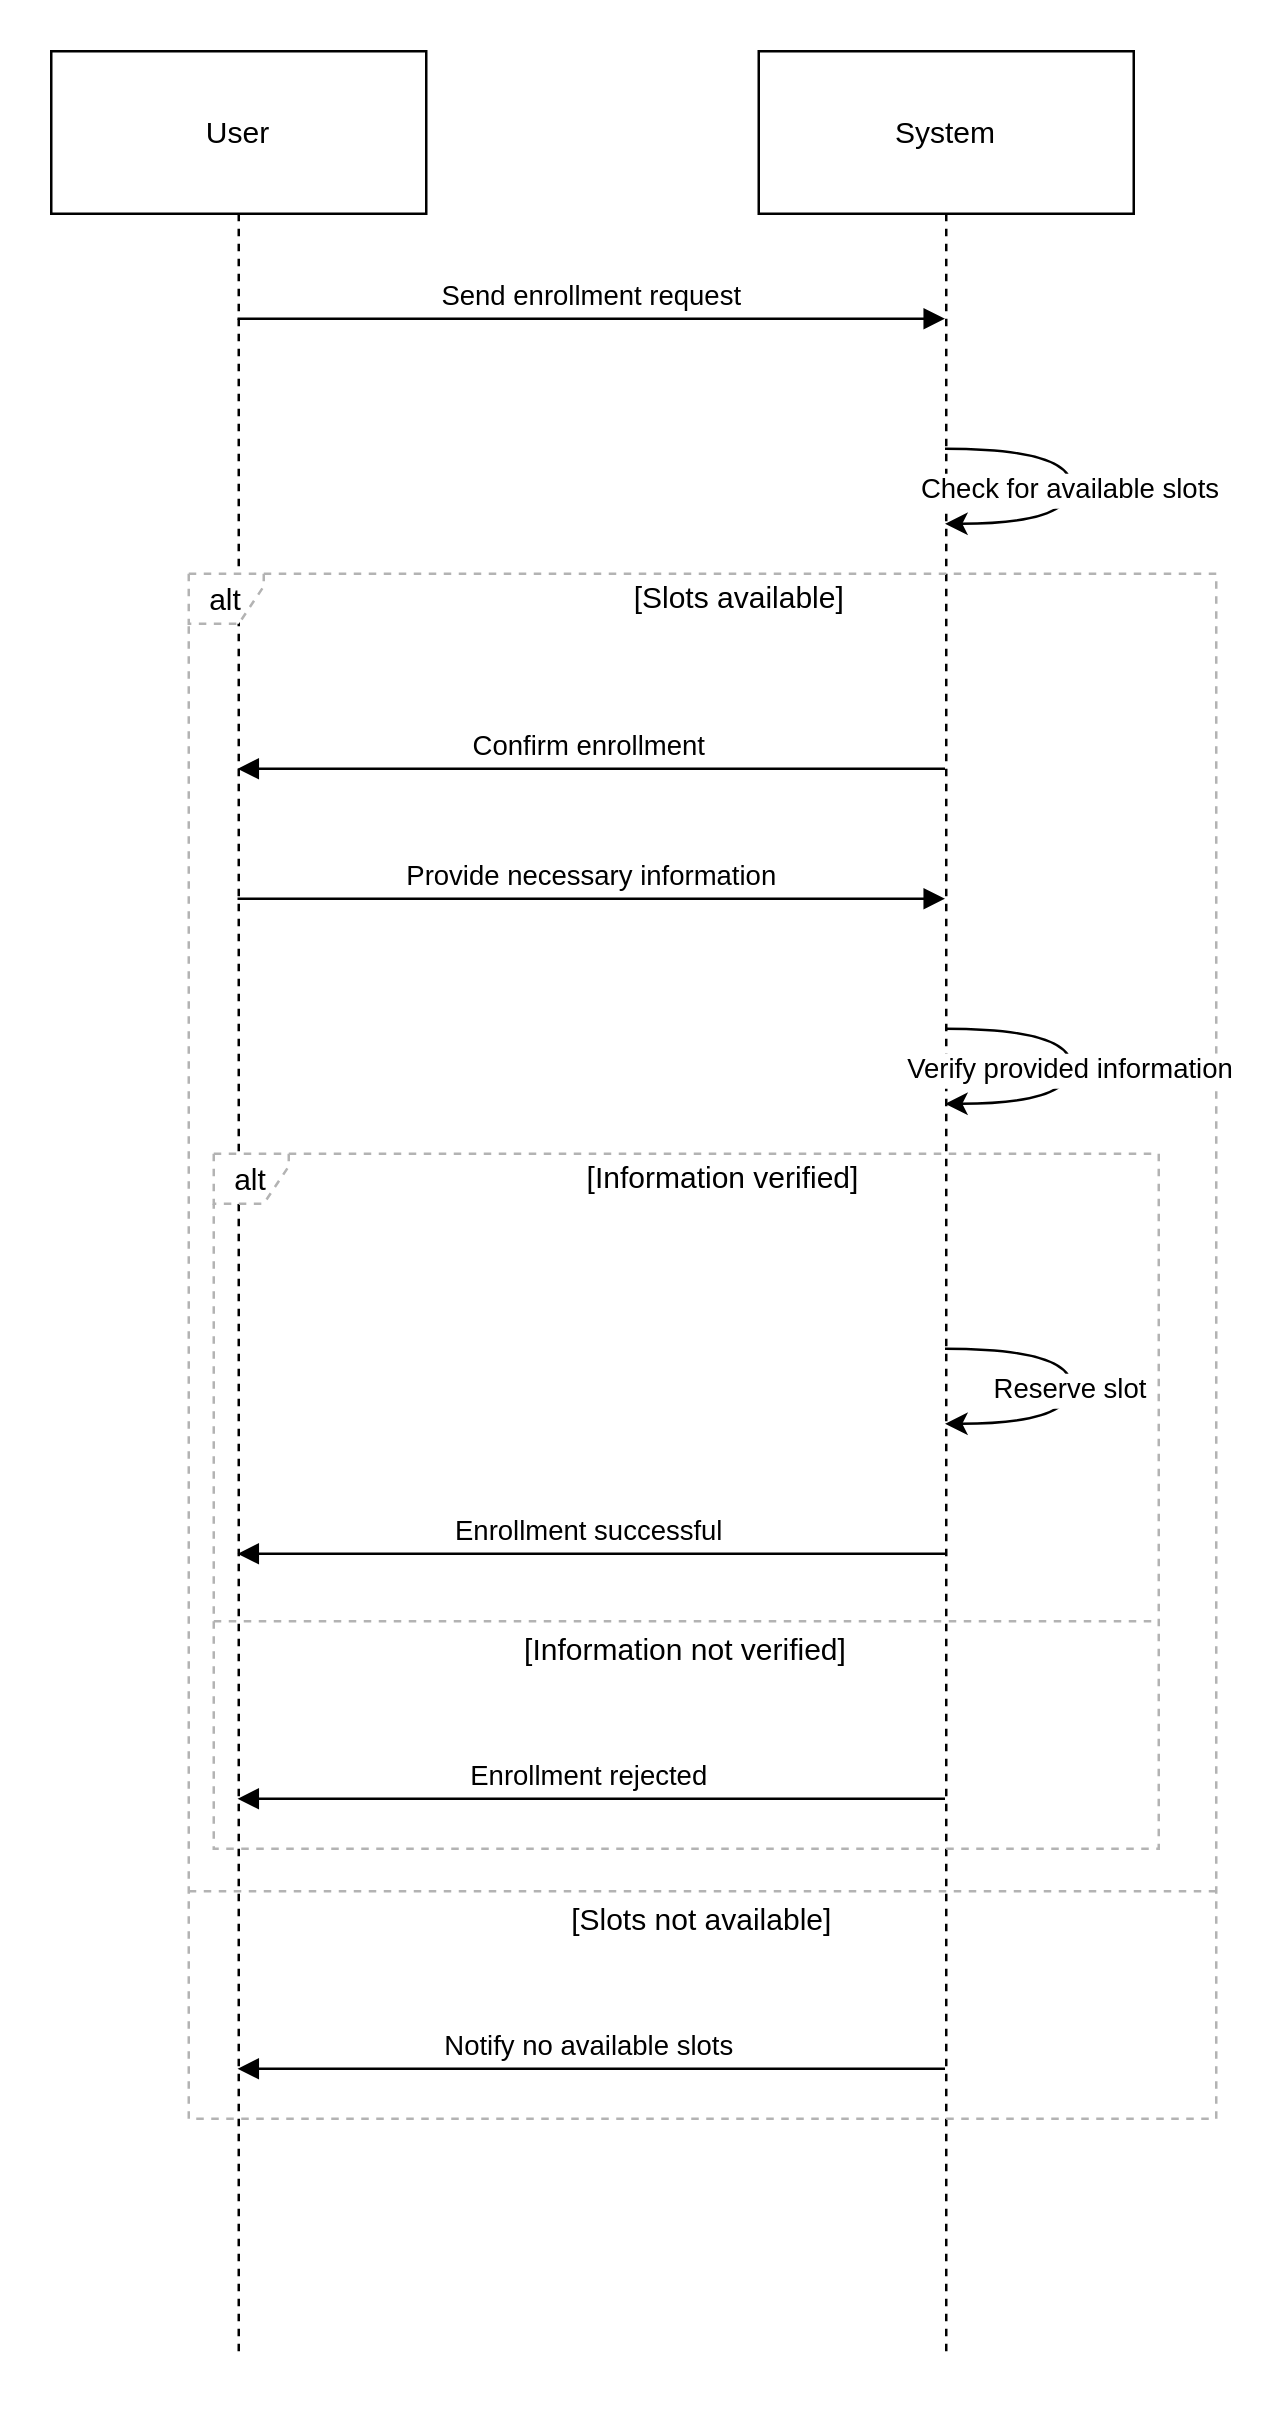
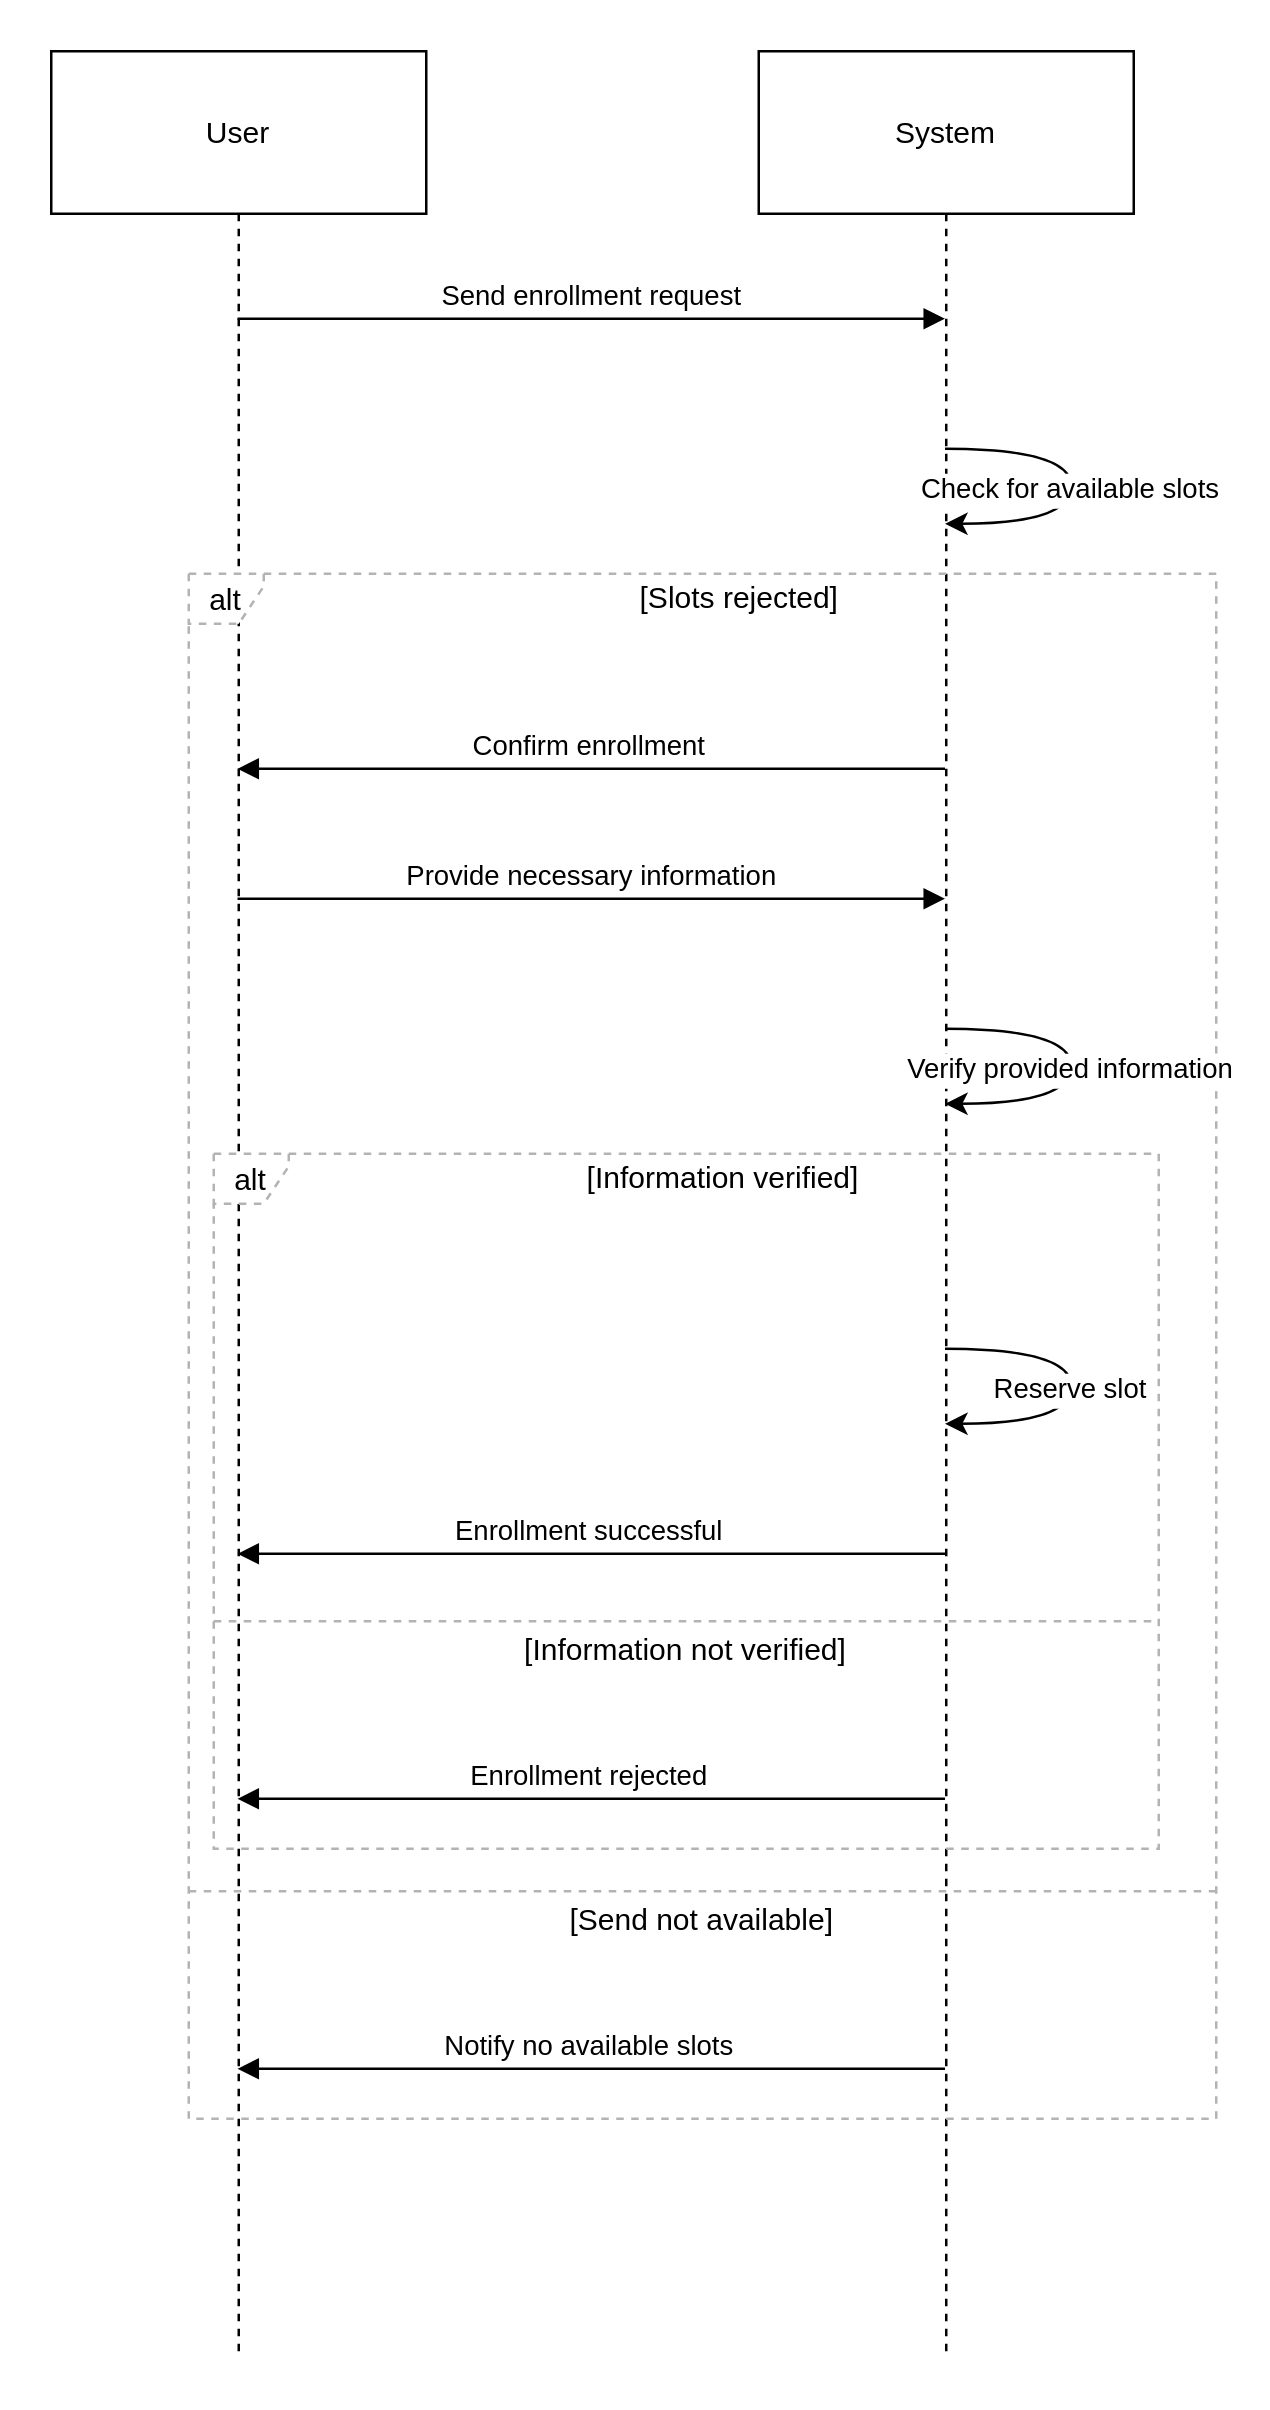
(740, 599) -> (740, 599)
(703, 1922) -> (703, 1922)
